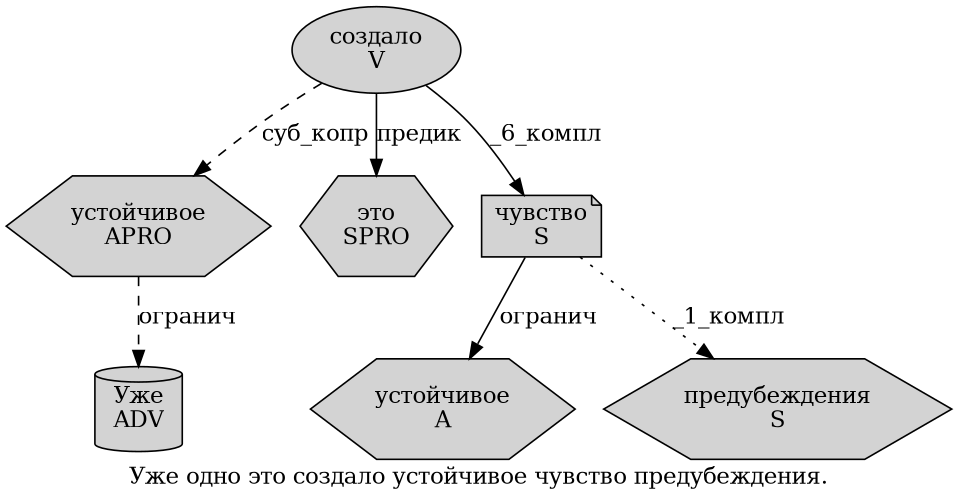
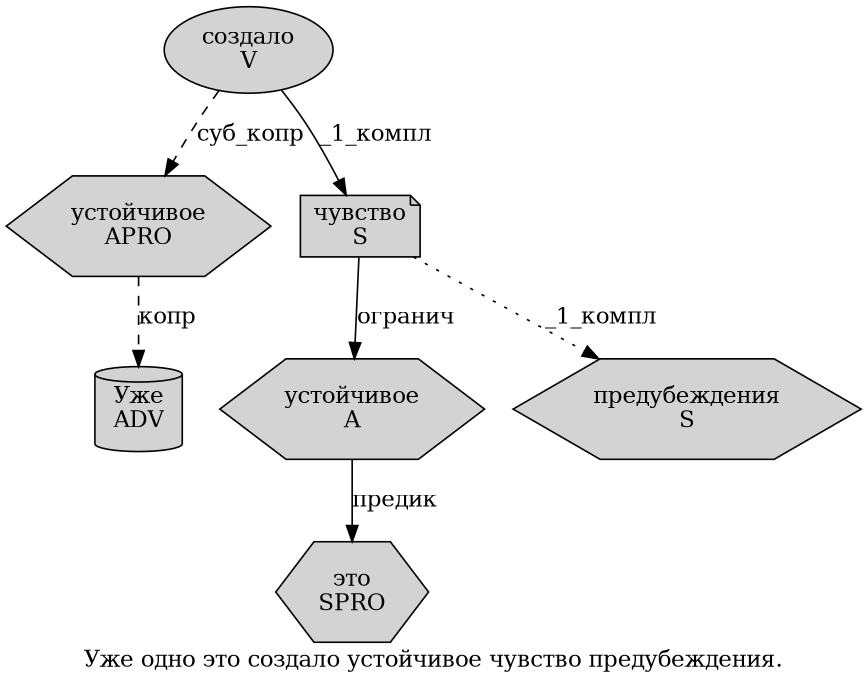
(376, 126) -> (352, 492)
(546, 135) -> (376, 135)
(188, 318) -> (168, 318)
